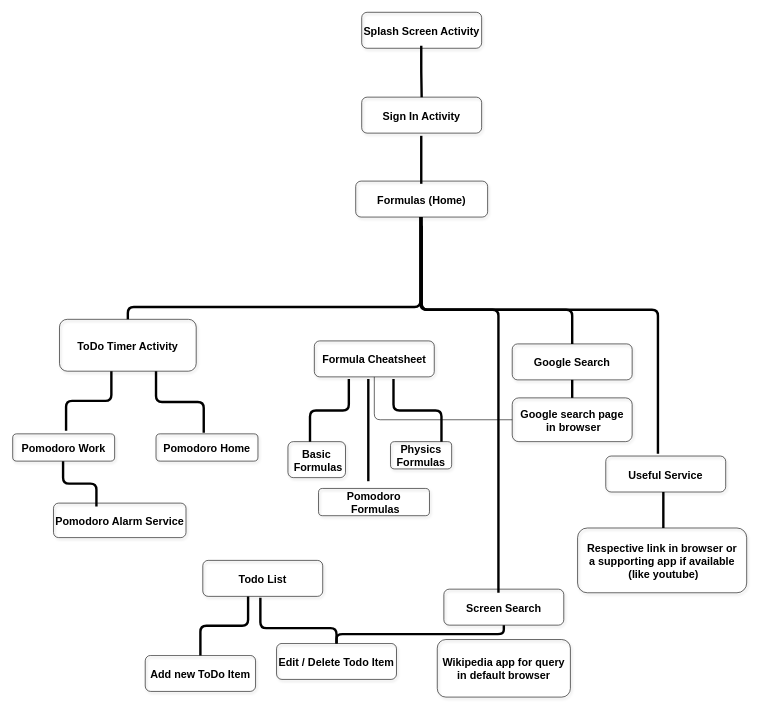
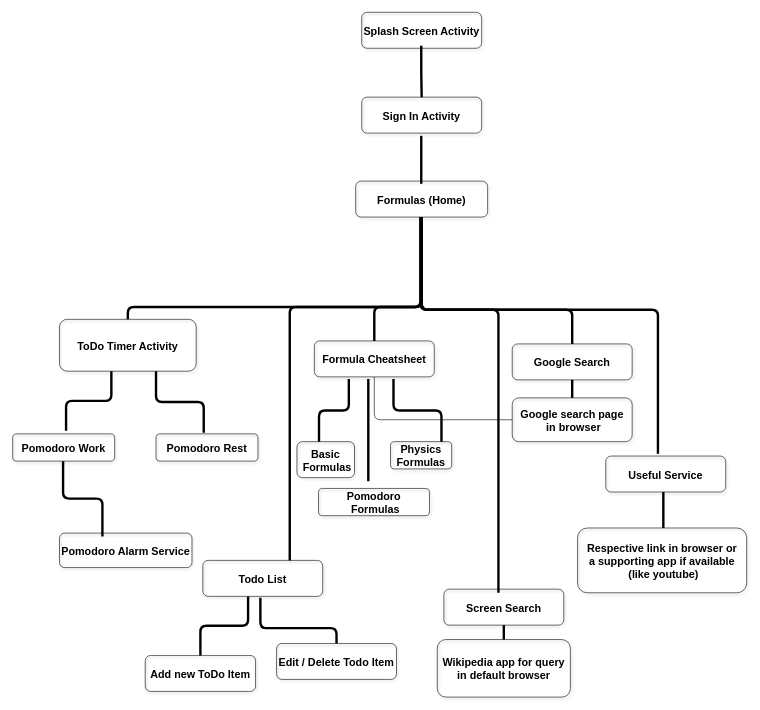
none -> (374, 325)
none -> (290, 434)
(206, 449) -> (206, 449)
(317, 460) -> (326, 460)
(119, 521) -> (125, 551)
(423, 635) -> (504, 634)
